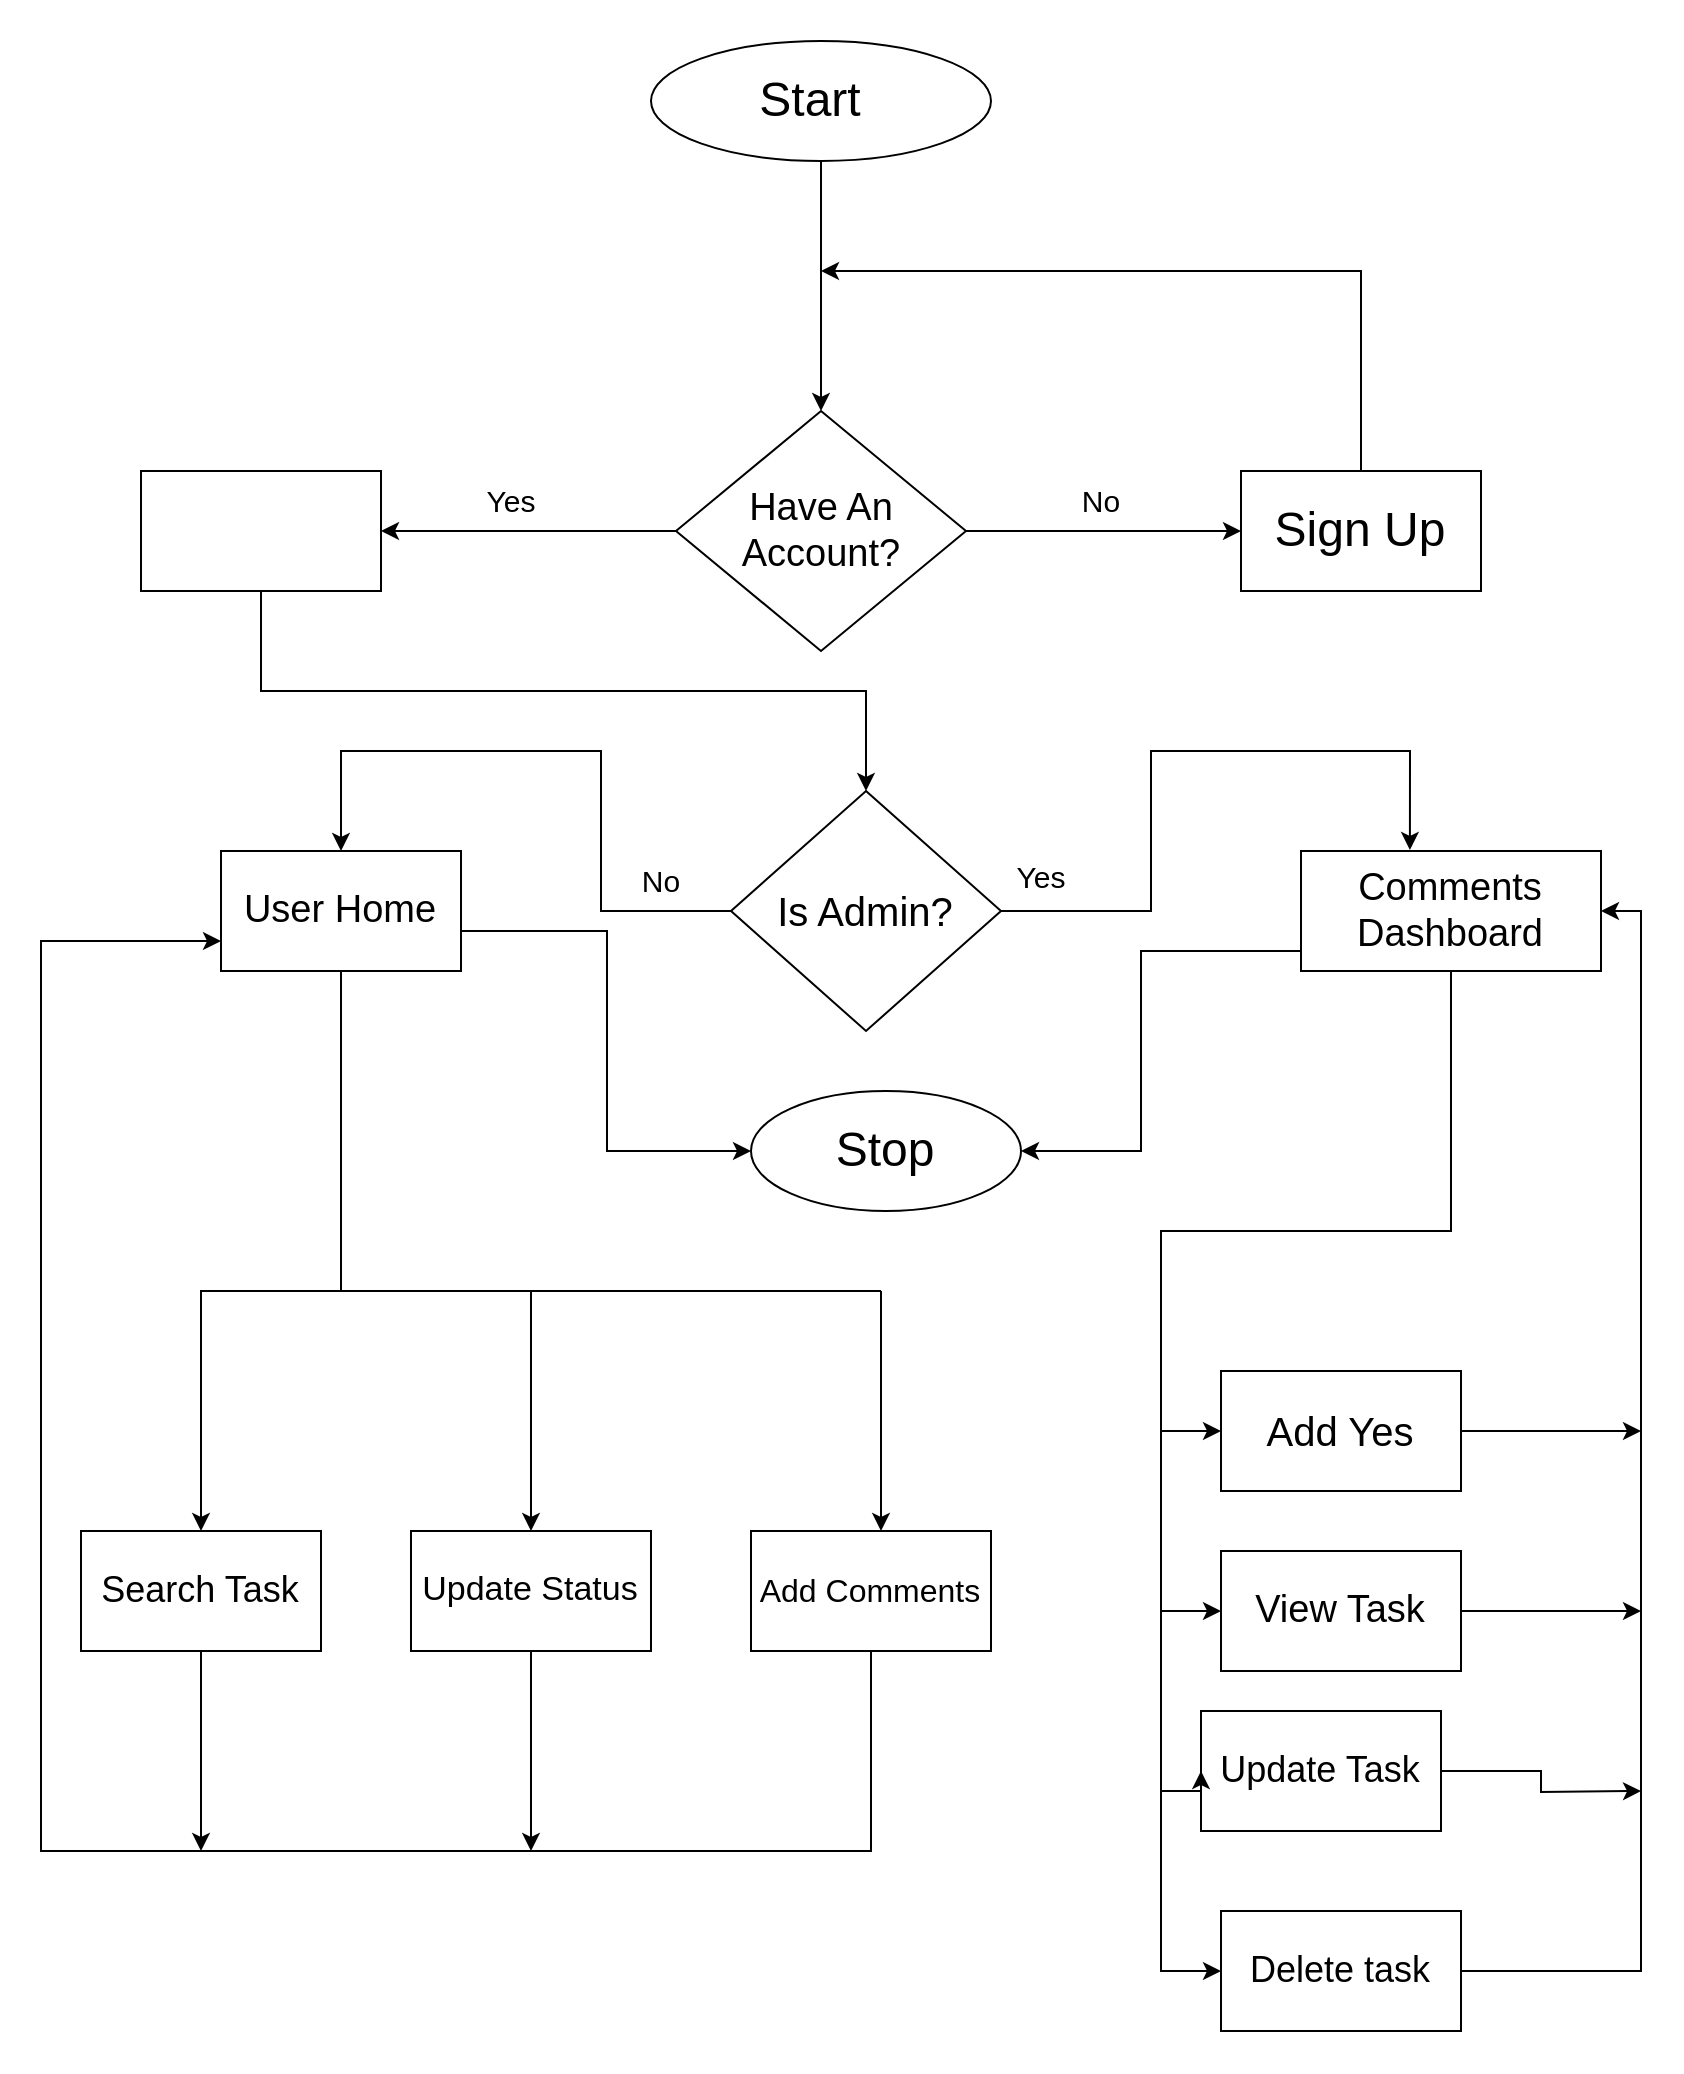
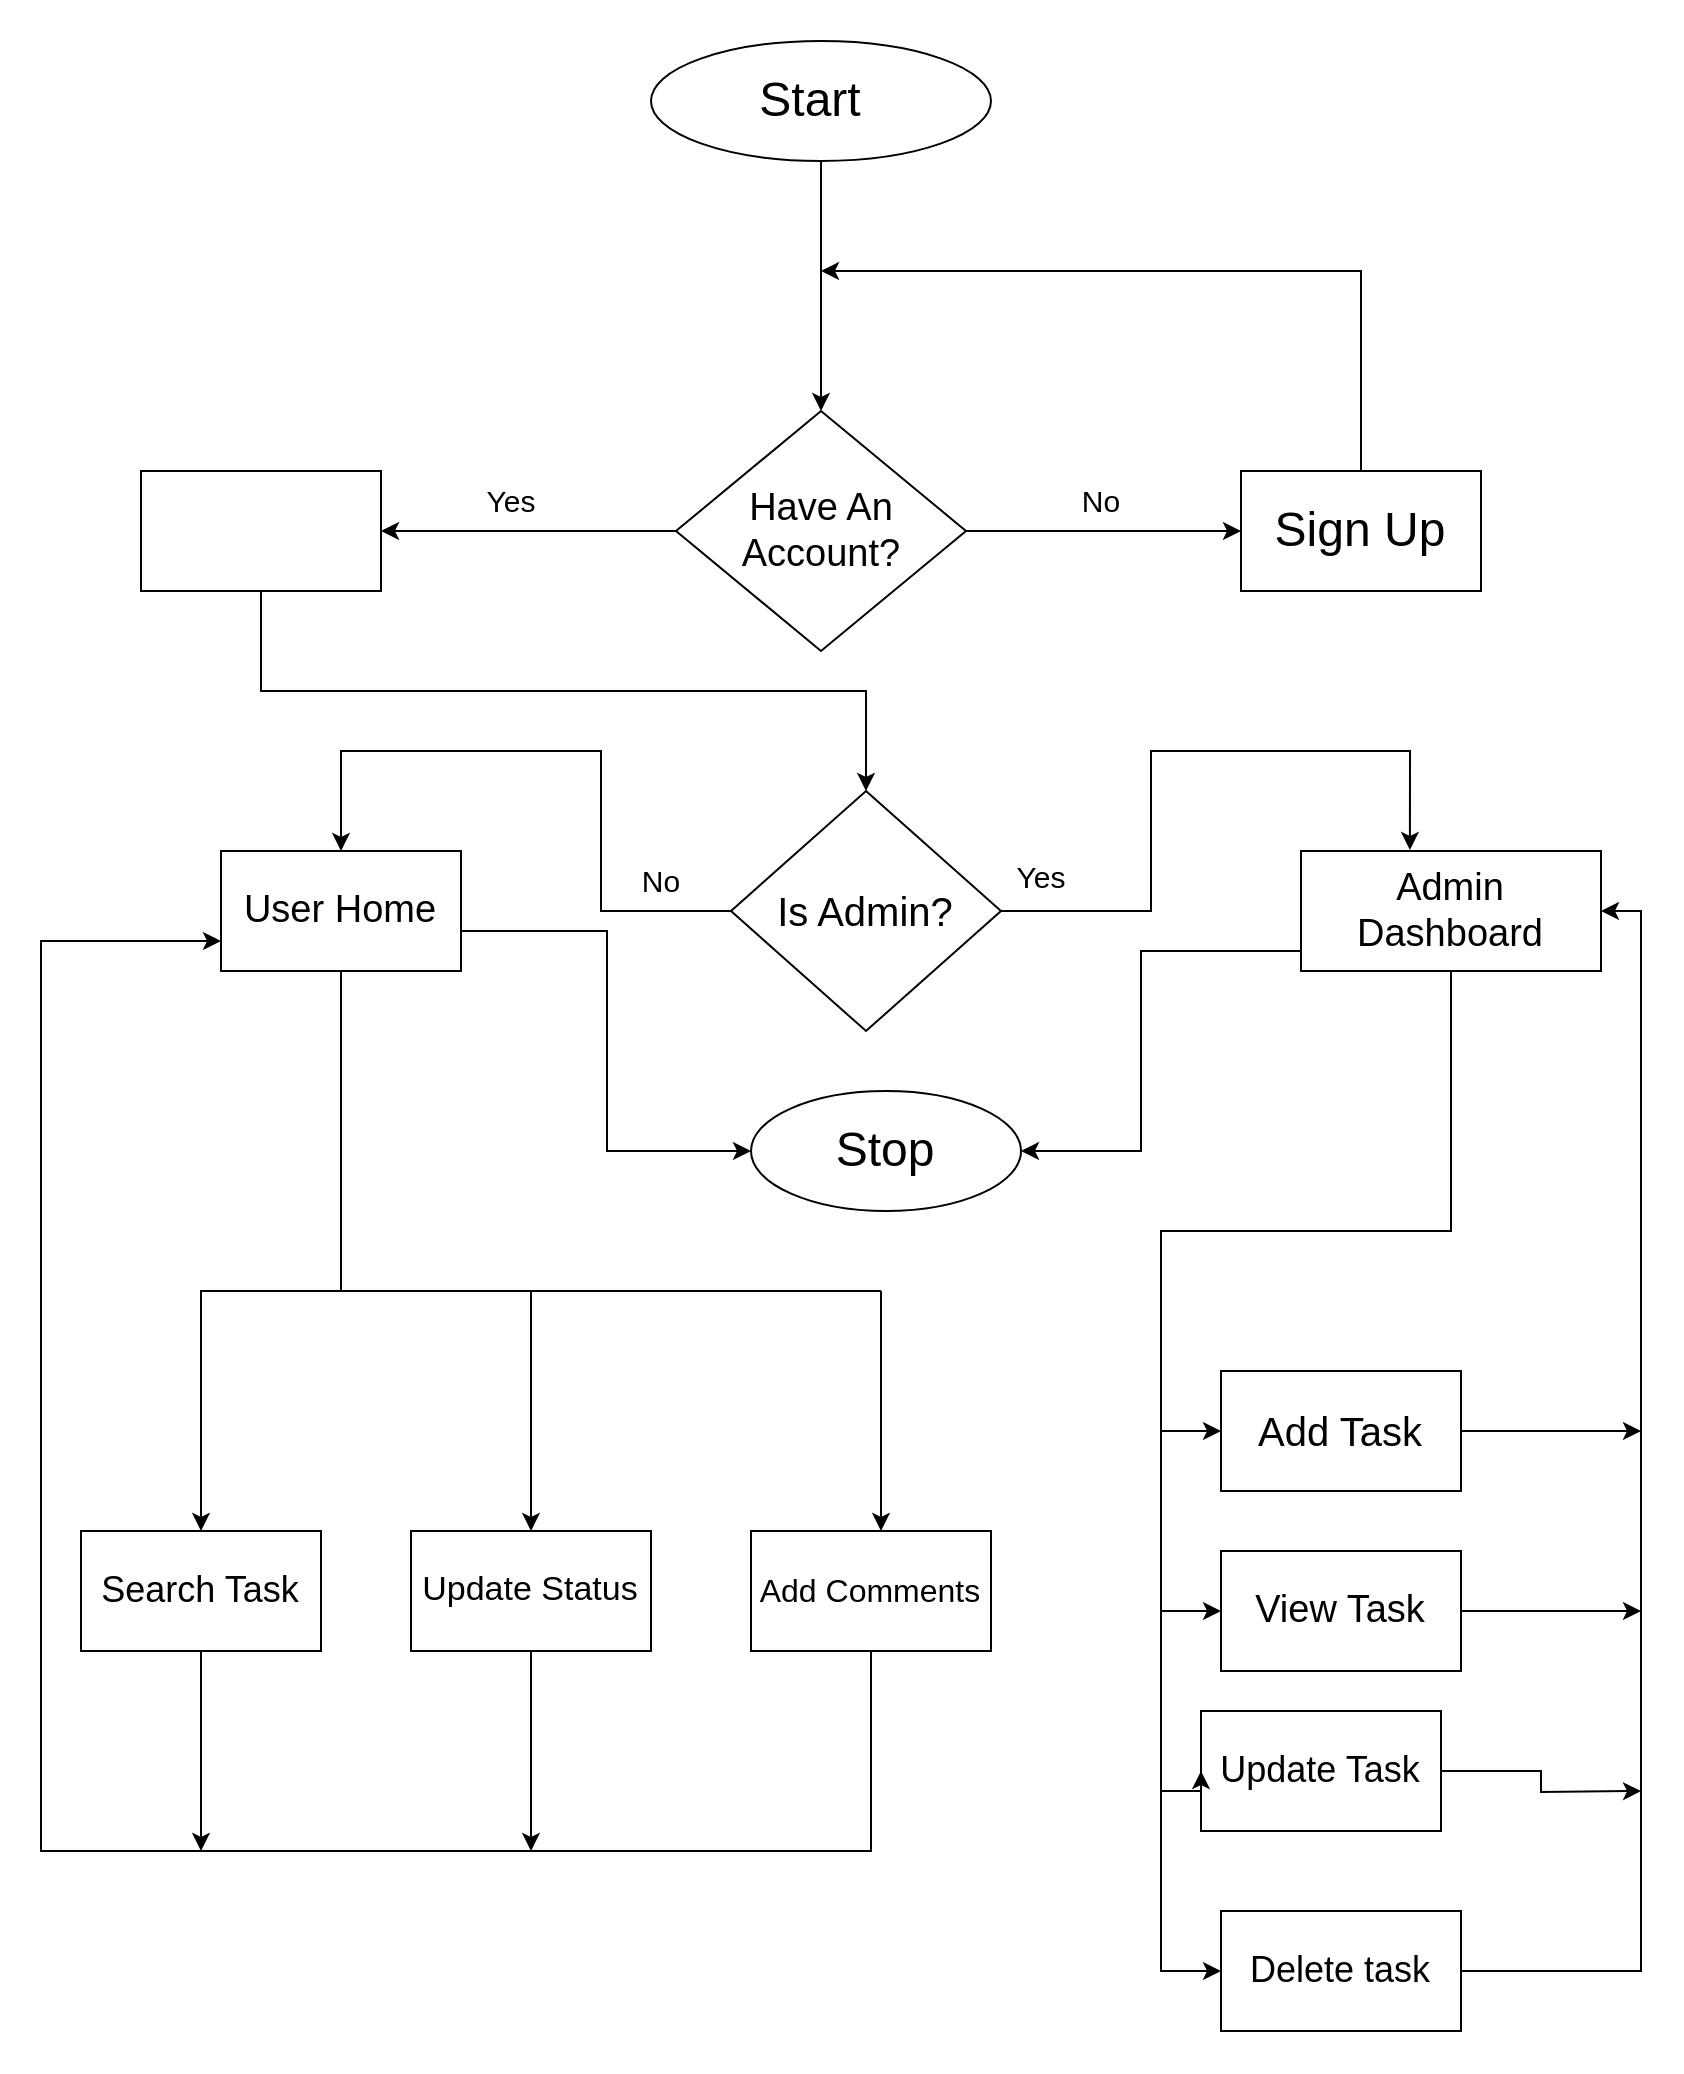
(1451, 911) -> (1451, 911)
(1341, 1431) -> (1341, 1431)
